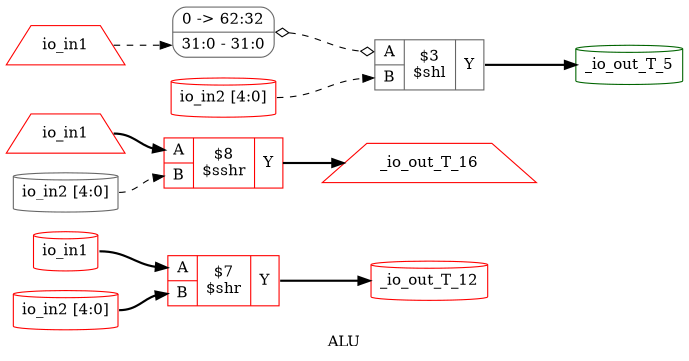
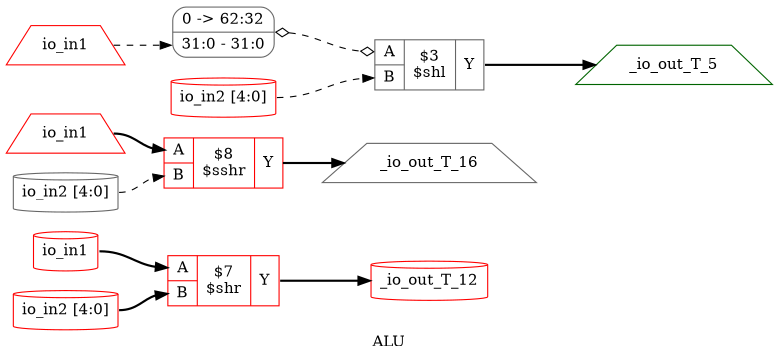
(629, 65) -> (674, 65)
(429, 163) -> (429, 163)
